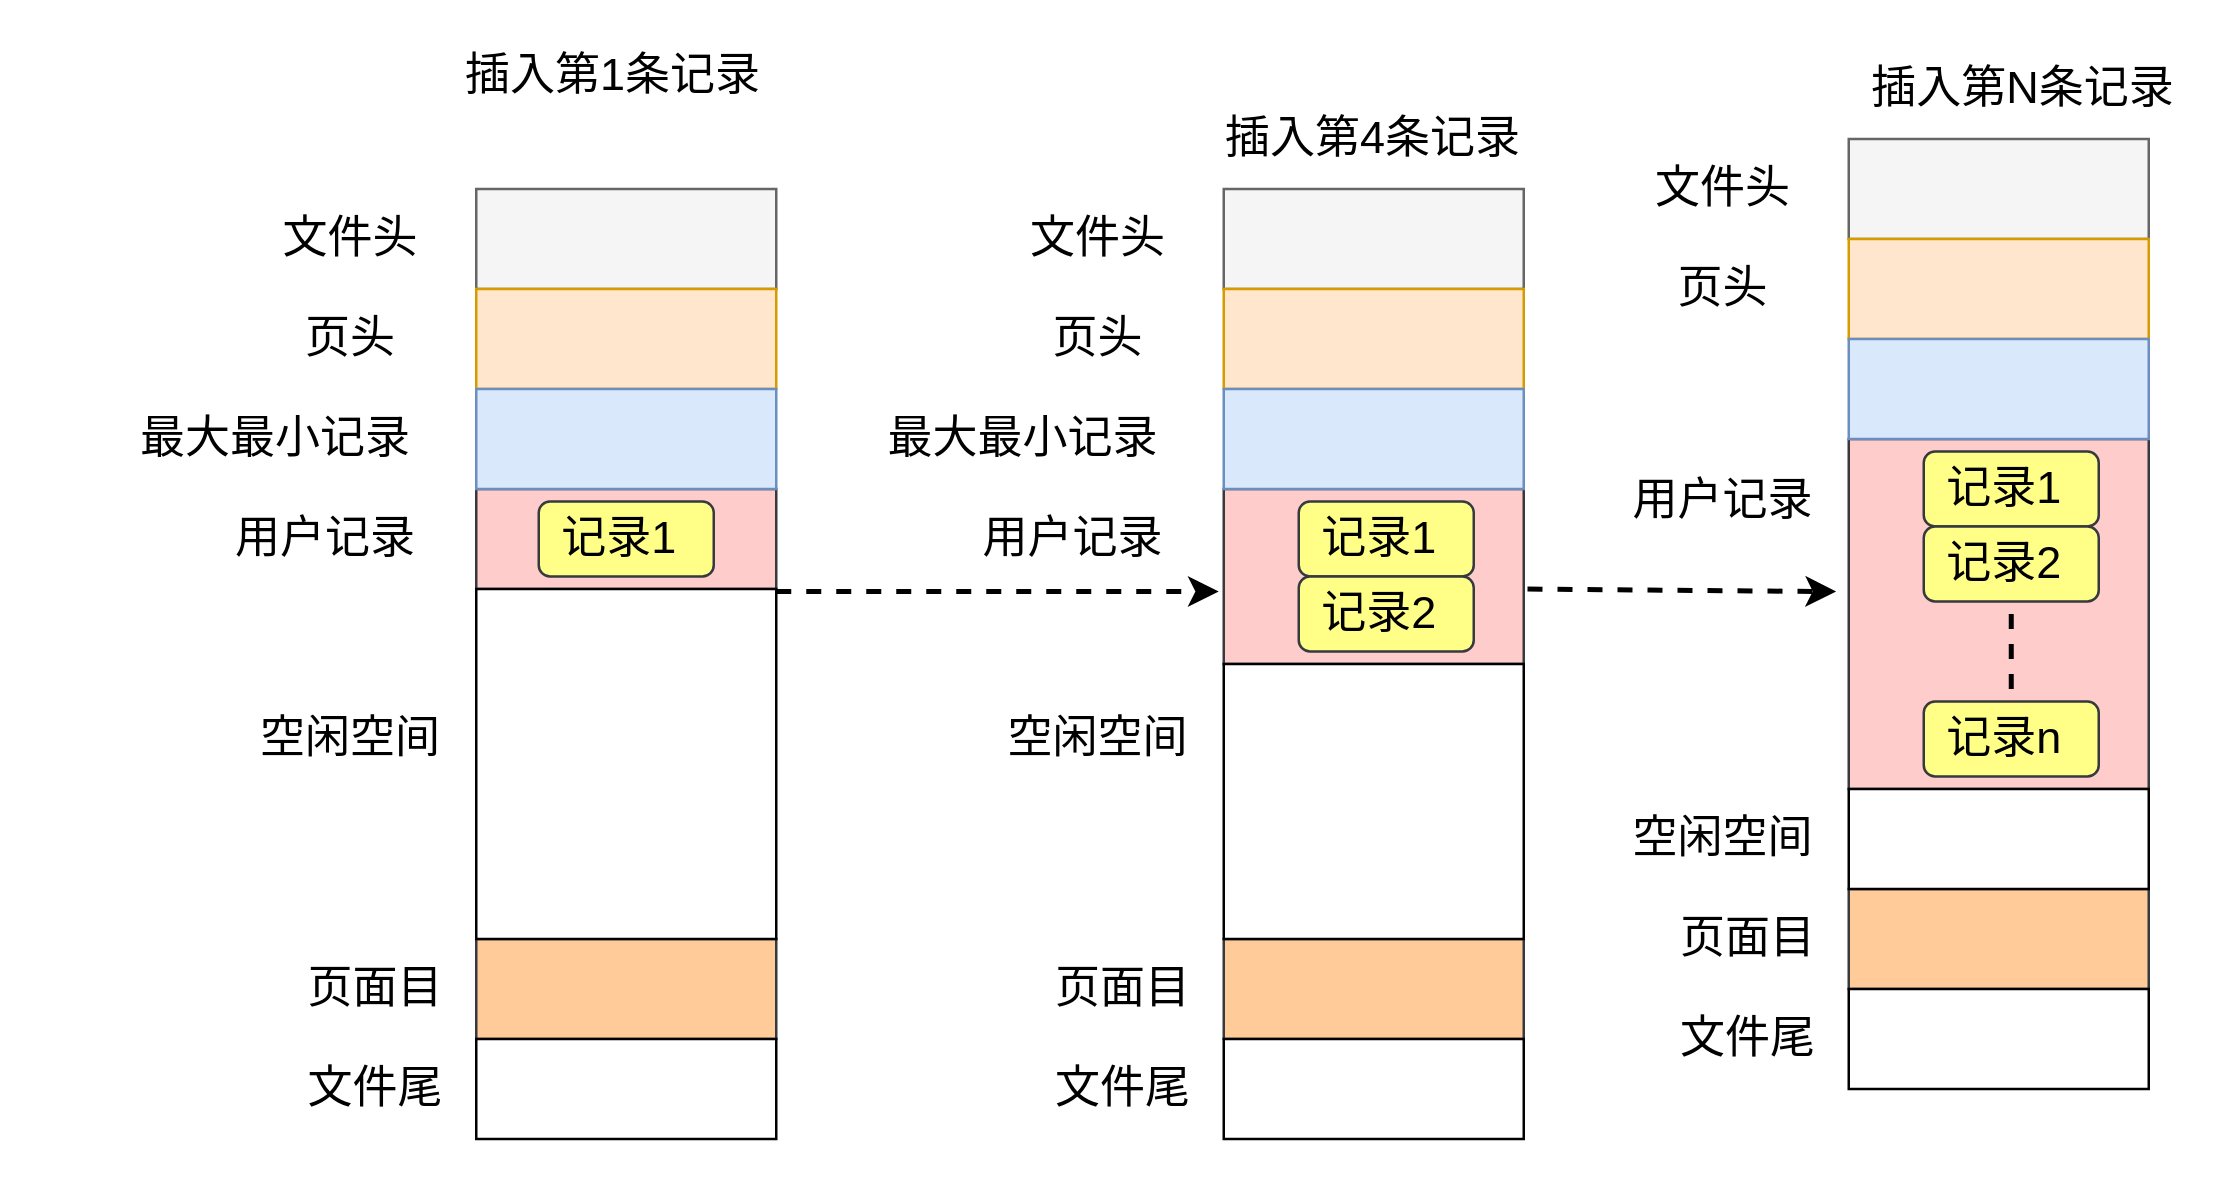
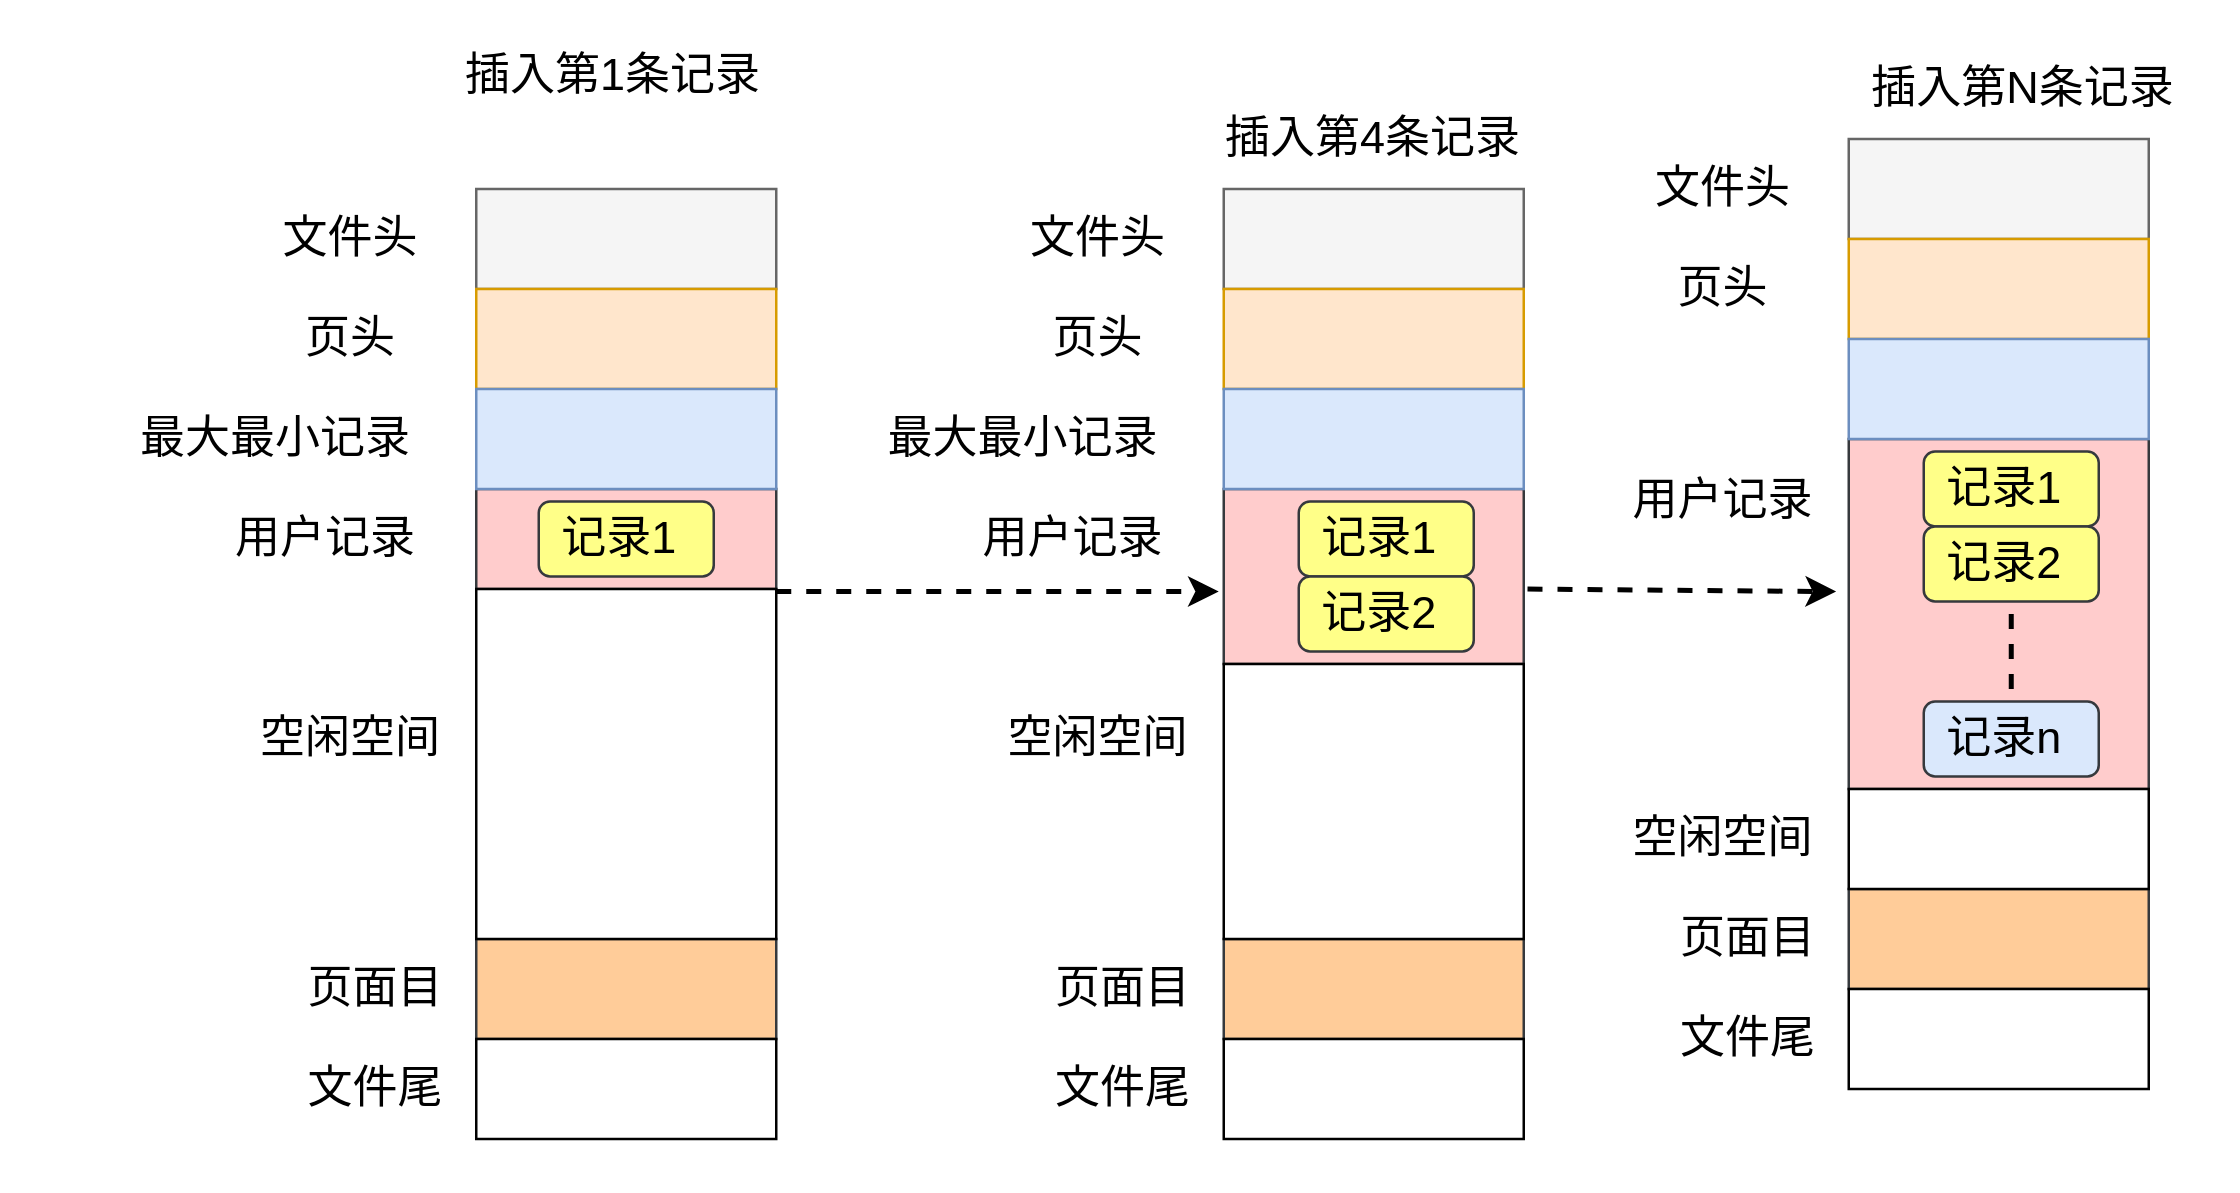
(2011, 739) -> (2011, 739)
